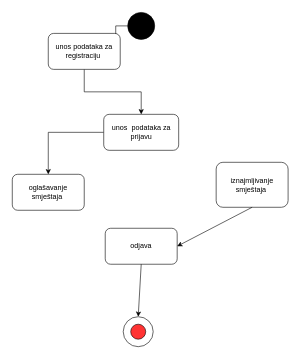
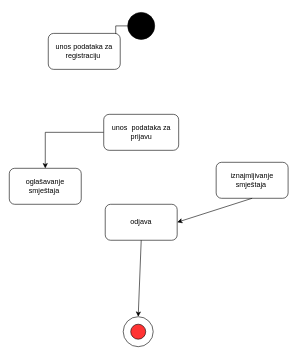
(84, 91) -> none
(252, 185) -> (252, 180)
(48, 192) -> (45, 186)
(141, 246) -> (141, 222)
